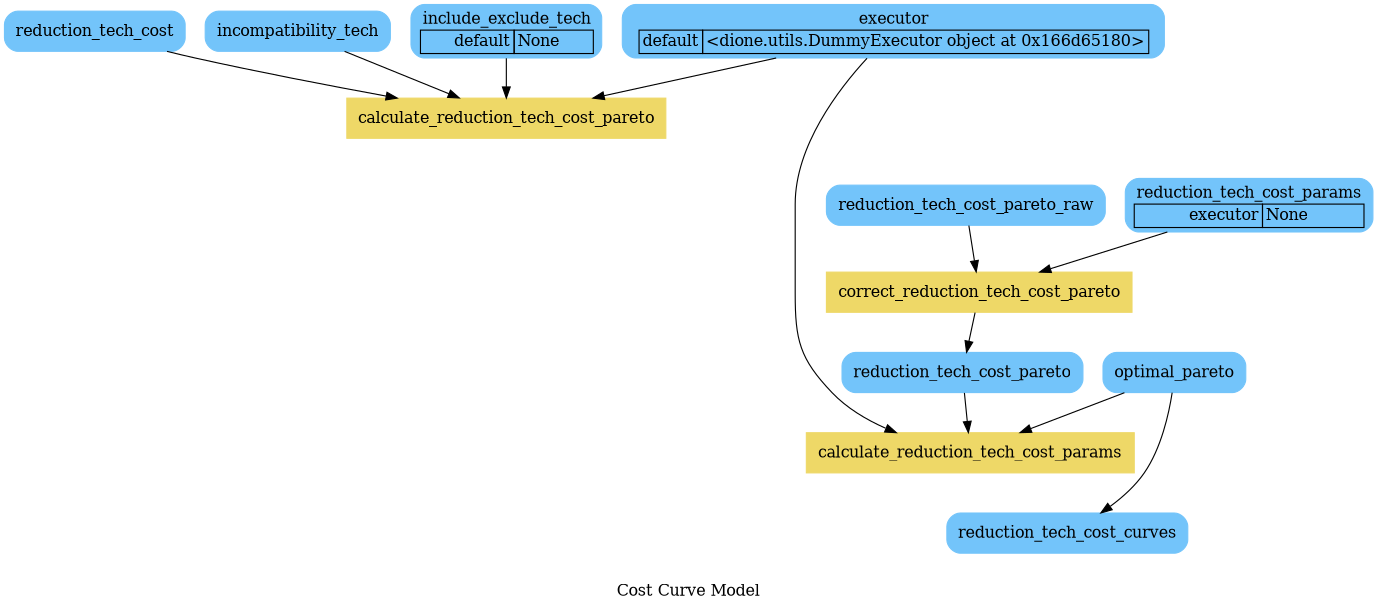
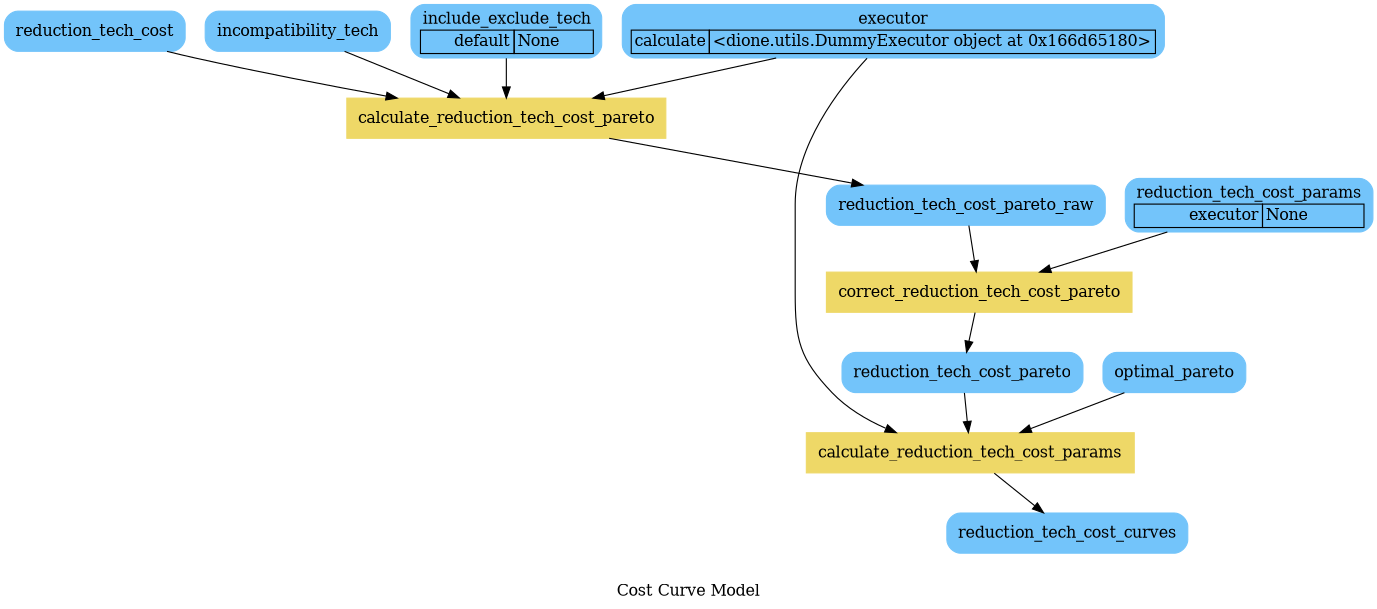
(671, 41) -> (670, 41)
none -> (730, 161)
(1154, 457) -> (1015, 490)
